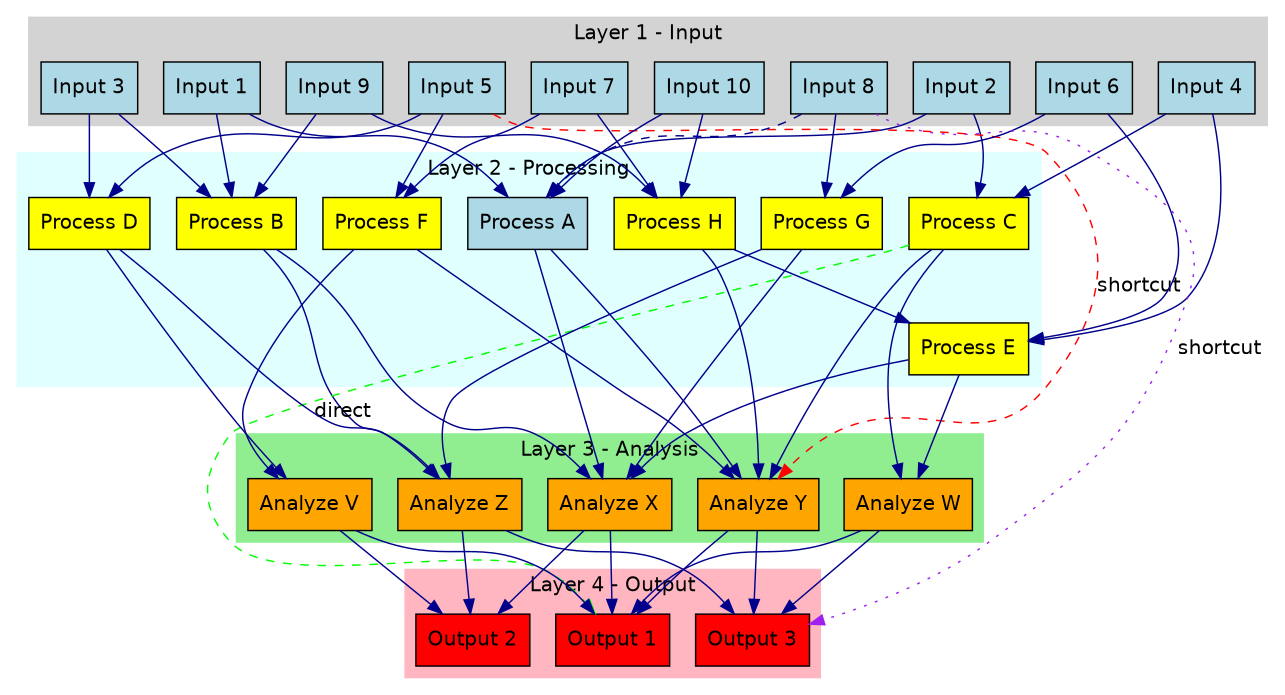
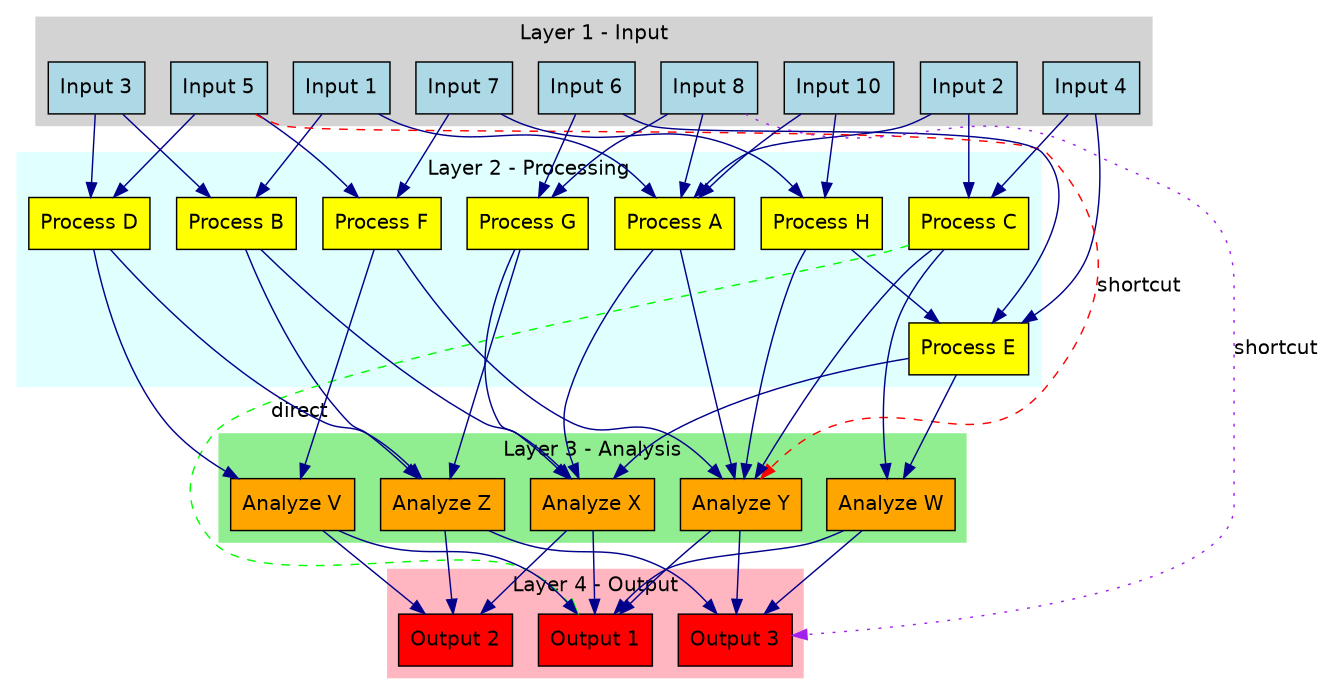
(334, 88) -> none
(674, 136) -> (690, 162)
(528, 223) -> (675, 223)
